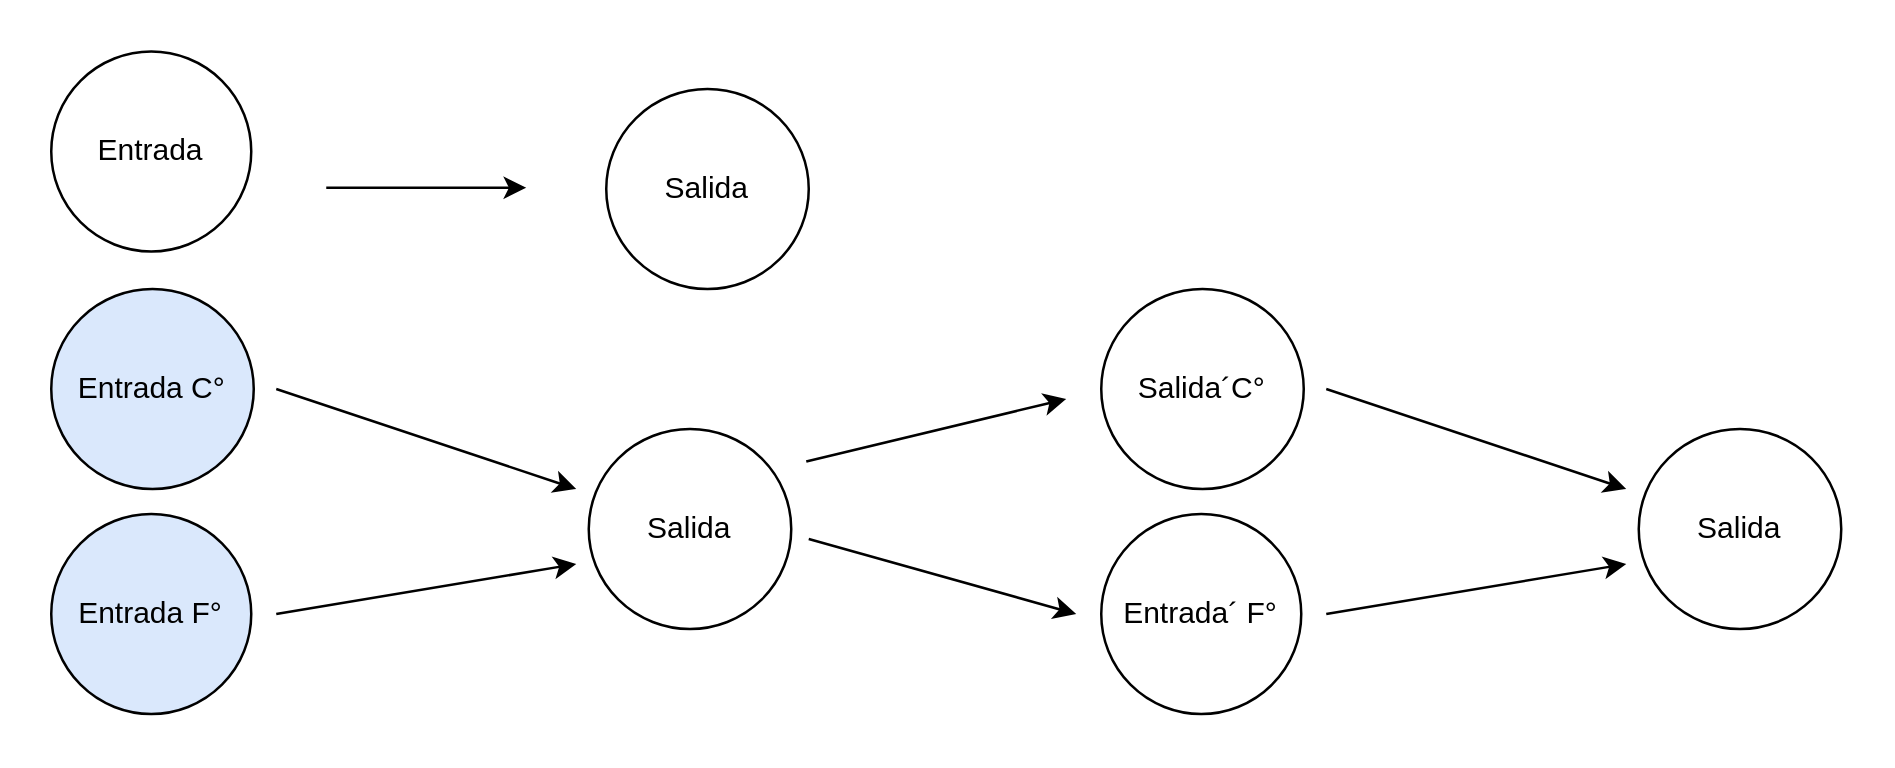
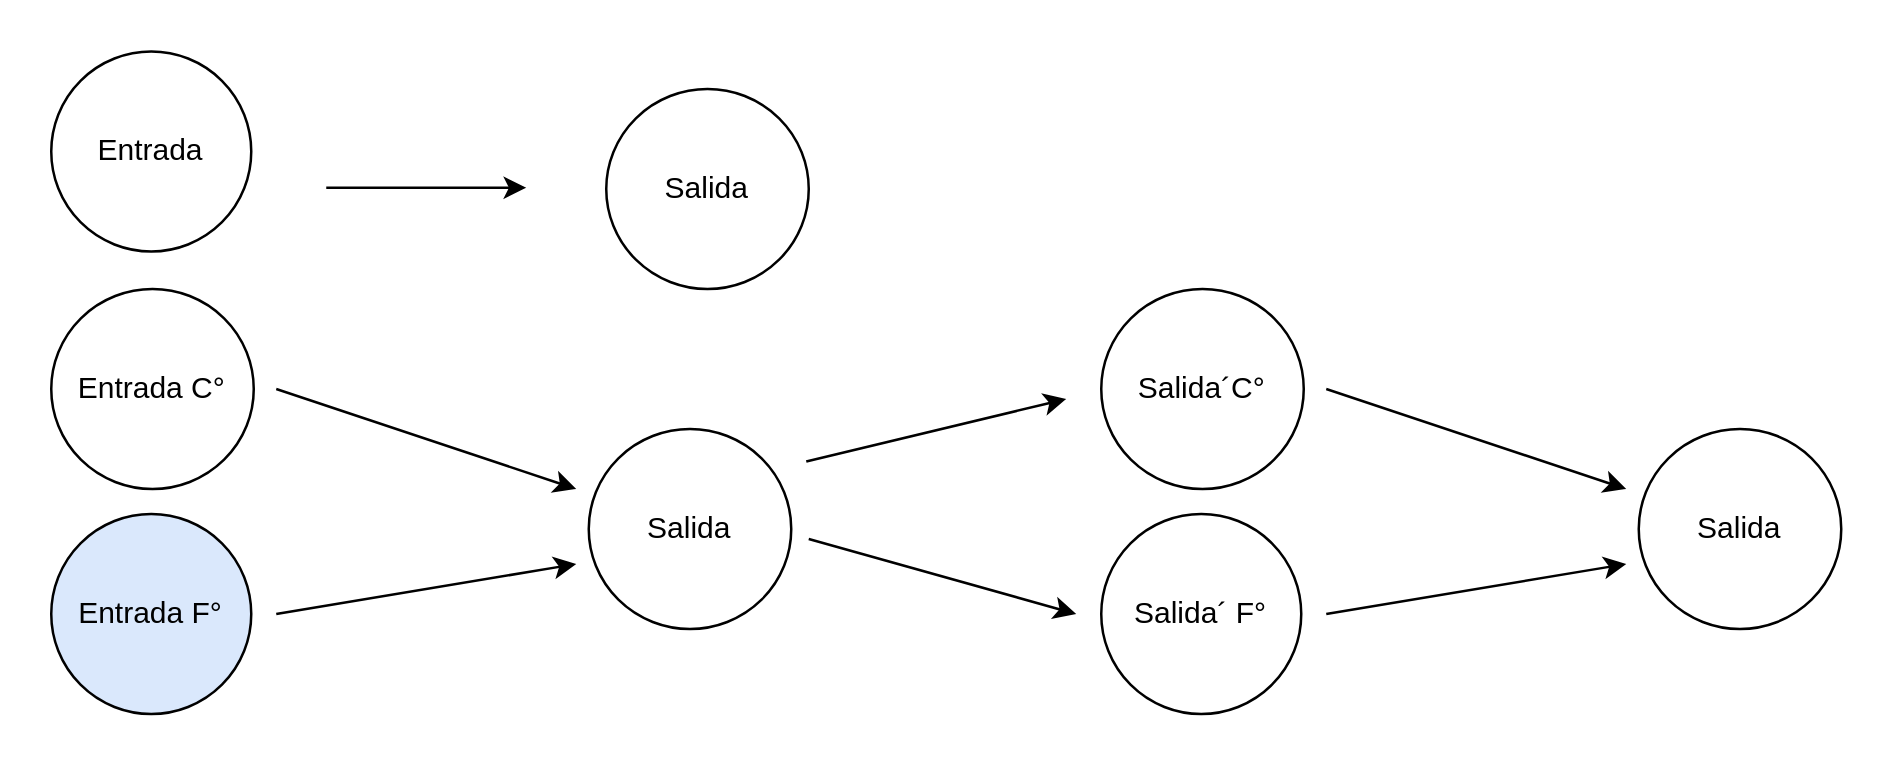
(153, 389) -> (153, 389)
(1201, 614) -> (1201, 614)
